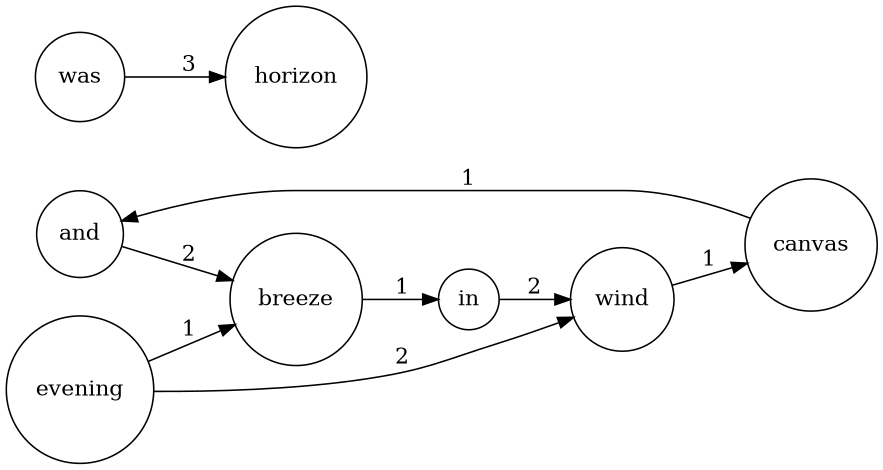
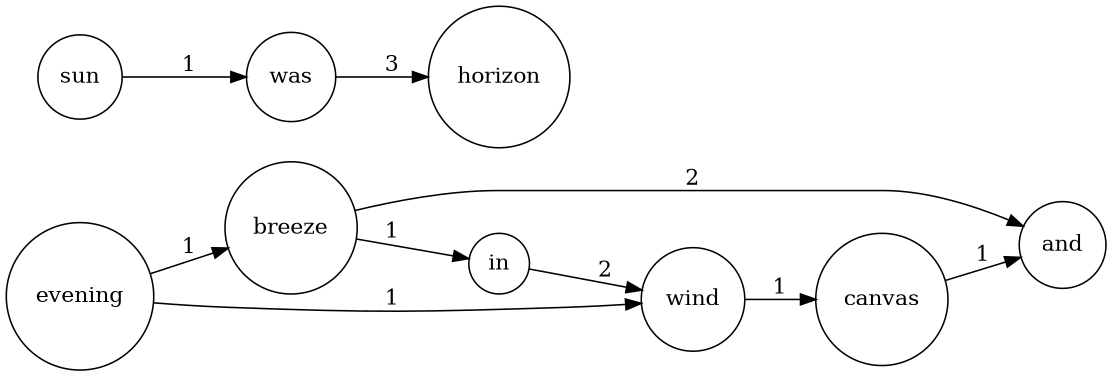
none -> (80, 77)
(170, 261) -> (683, 191)
(403, 358) -> (393, 299)
